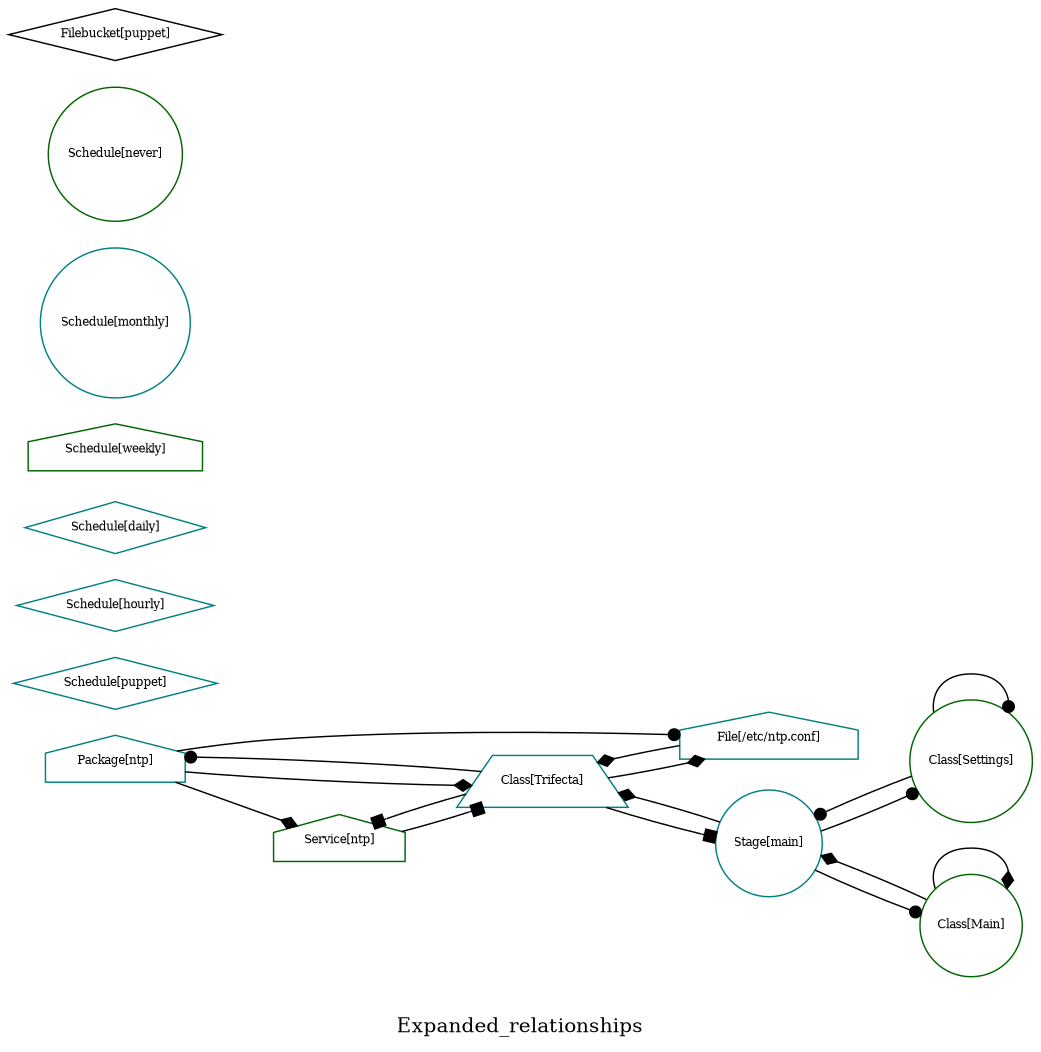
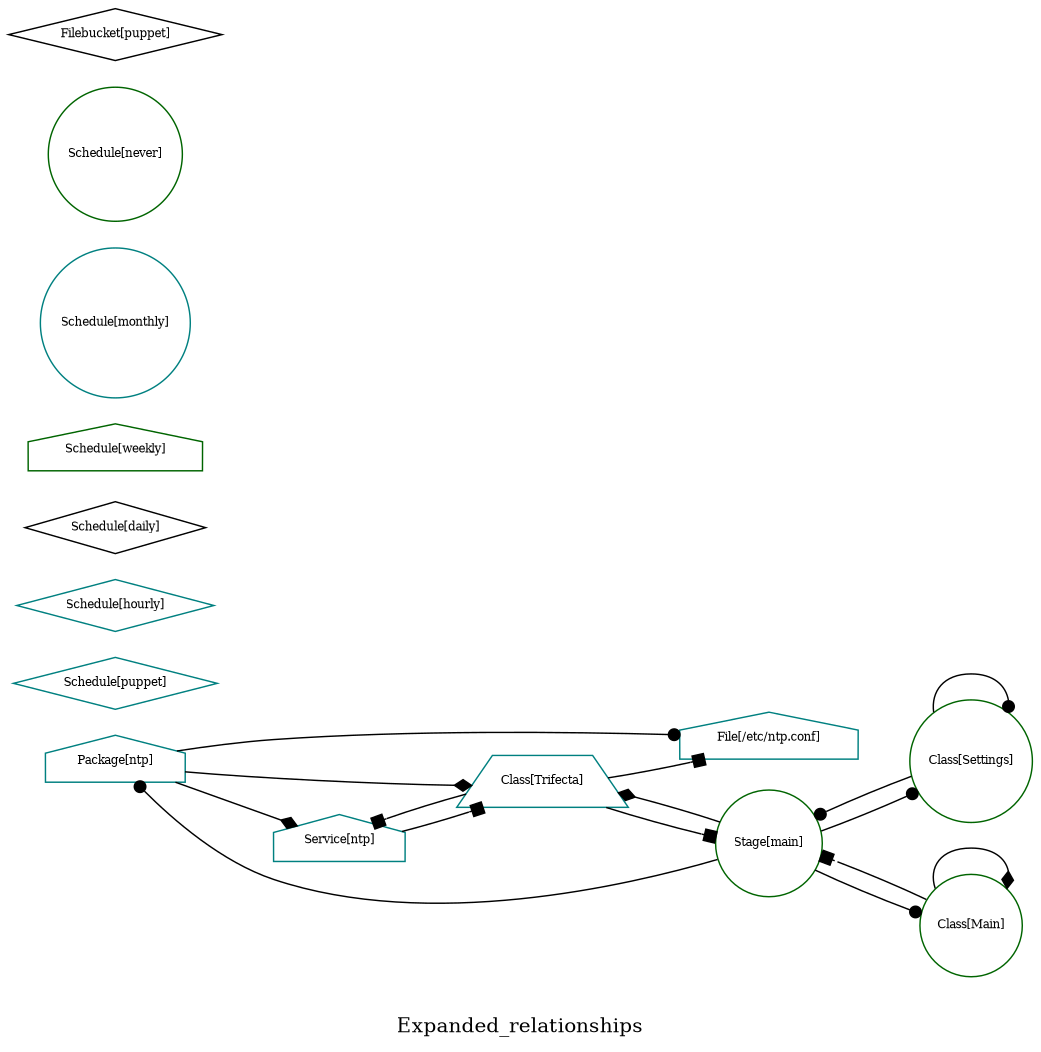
(115, 528) -> (115, 528)
(647, 752) -> none
(339, 762) -> (418, 902)
(649, 771) -> (649, 771)
(339, 840) -> (339, 840)
(769, 843) -> (769, 843)
(882, 880) -> (882, 880)
